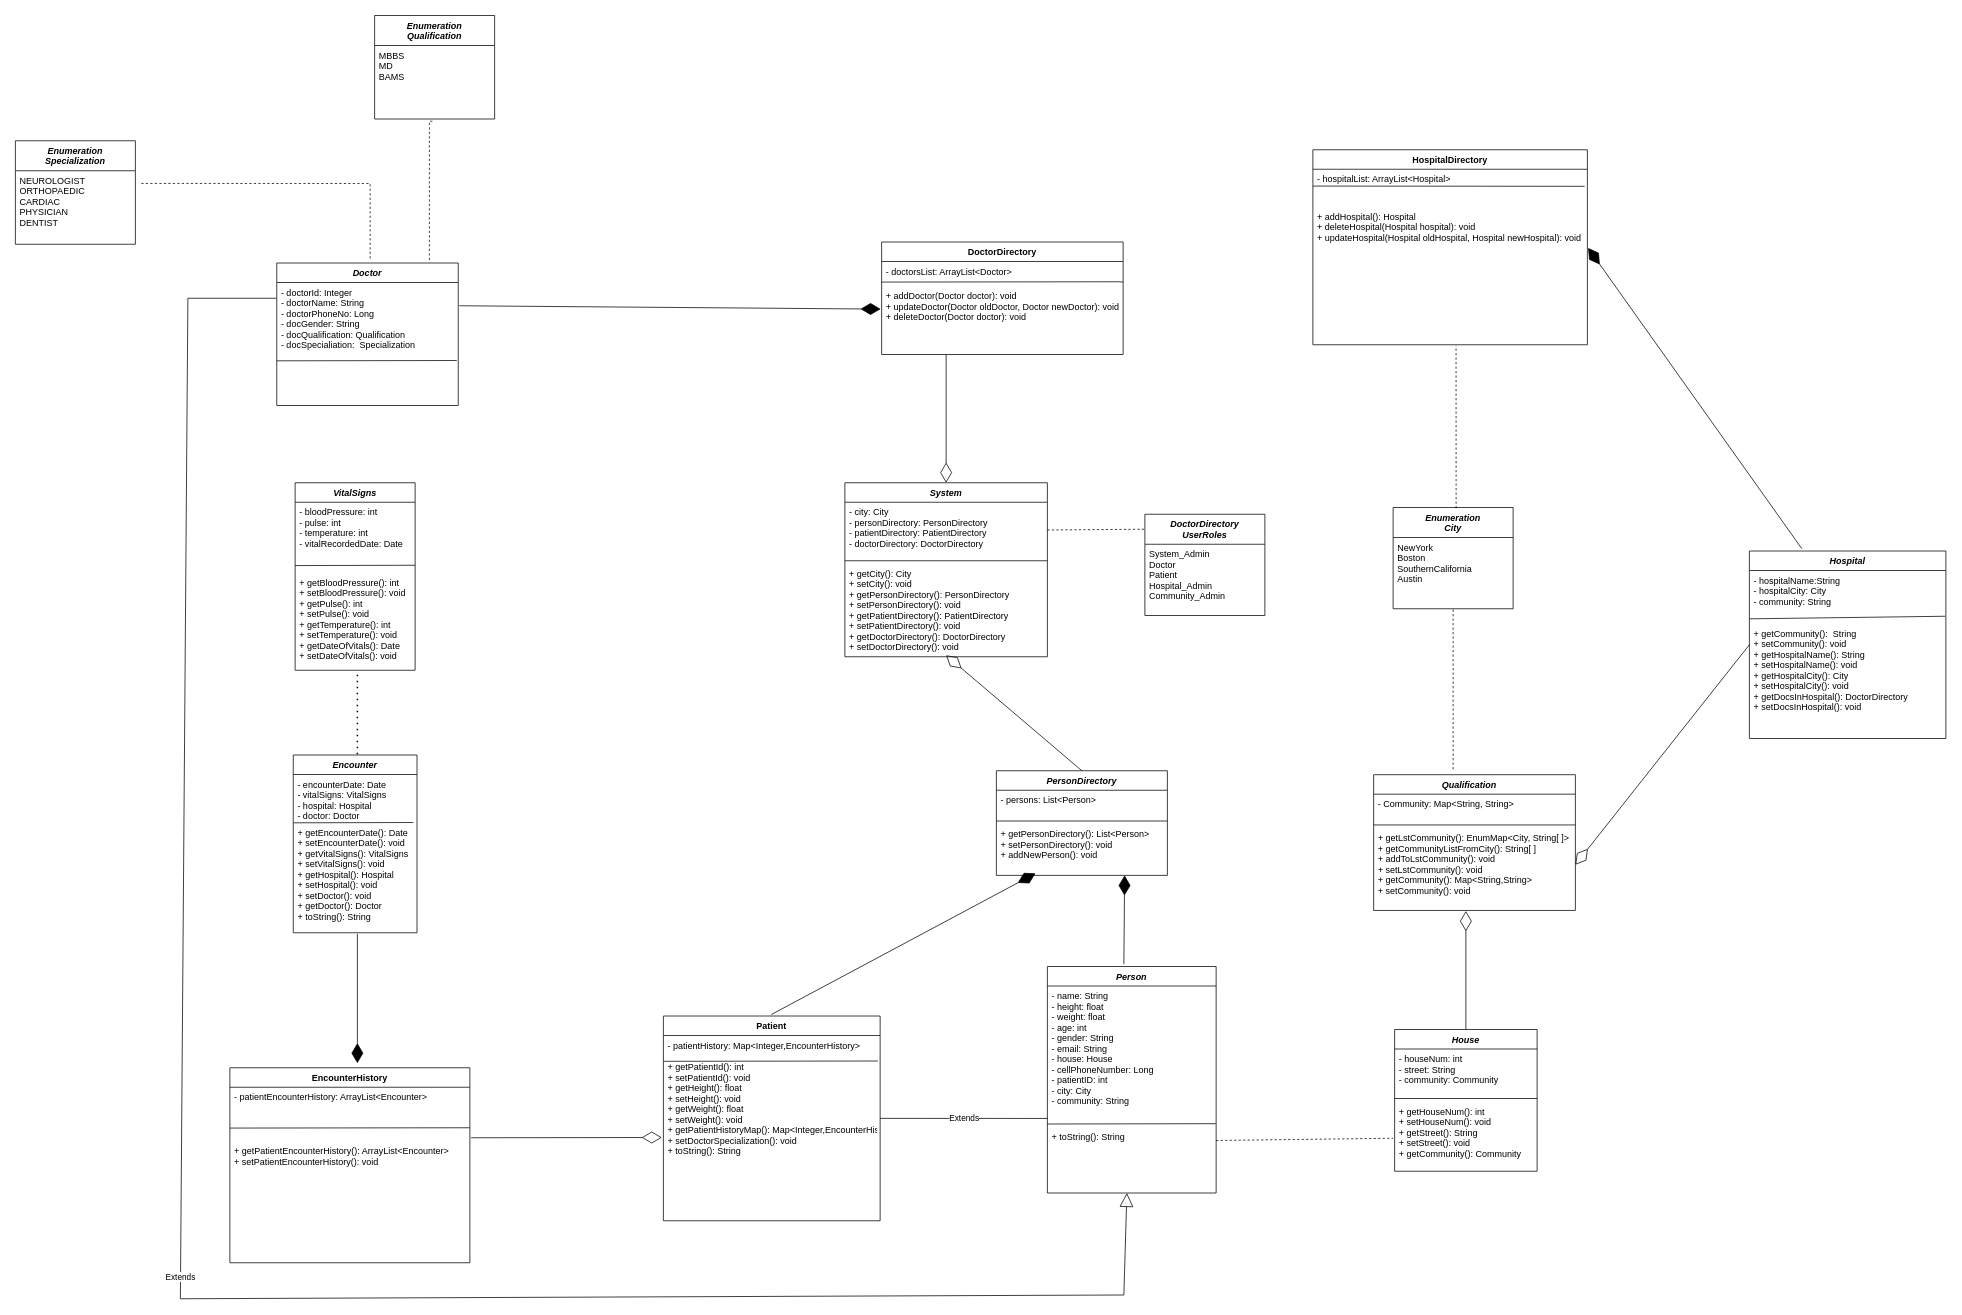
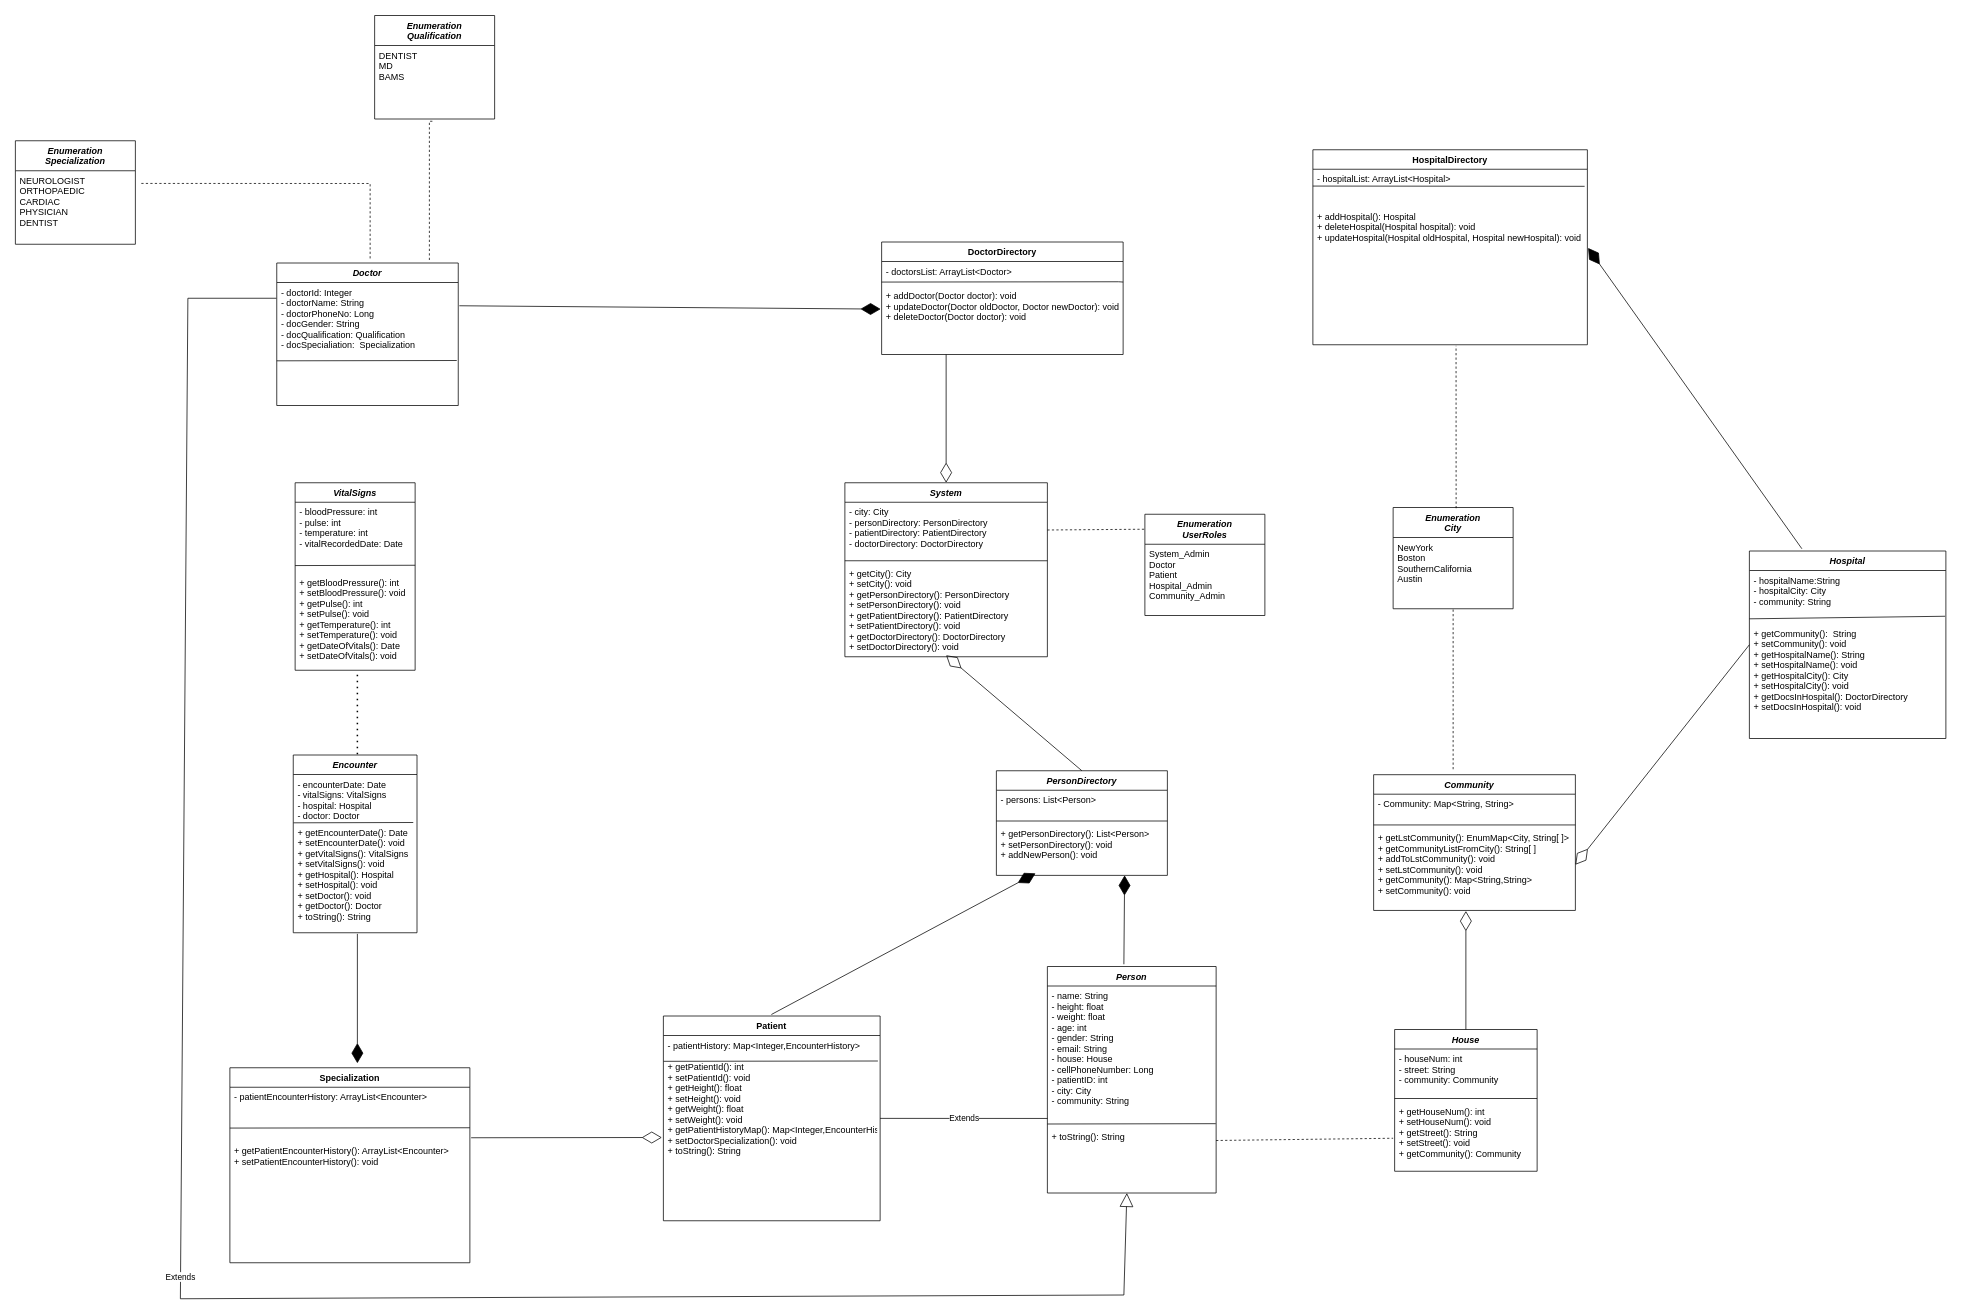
(389, 56) -> (396, 56)
(1205, 524) -> (1205, 524)
(1474, 785) -> (1474, 785)
(350, 1078) -> (350, 1078)
